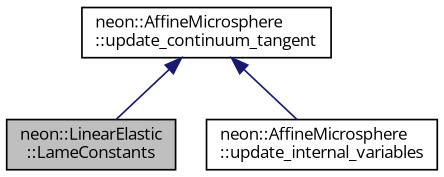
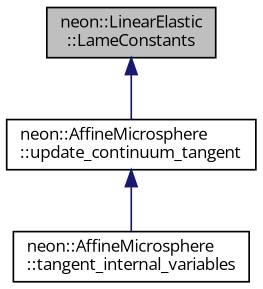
(143, 95) -> (131, 97)
(322, 145) -> (131, 257)
